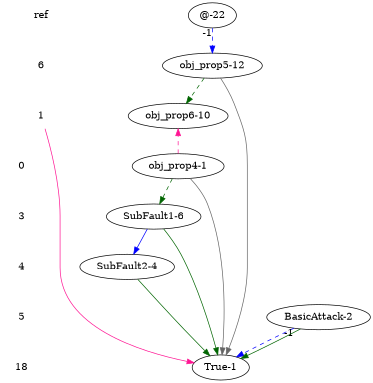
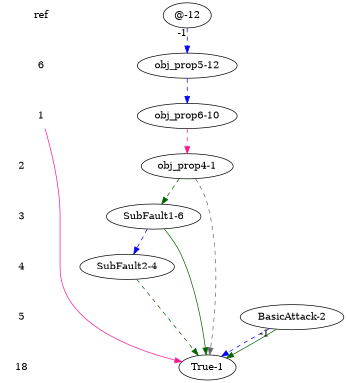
(212, 15) -> (187, 15)
(197, 88) -> (187, 87)
(178, 145) -> (187, 138)
(22, 166) -> (22, 166)
(247, 212) -> none
(142, 238) -> (142, 238)
(221, 260) -> (216, 262)
(171, 315) -> (165, 315)
